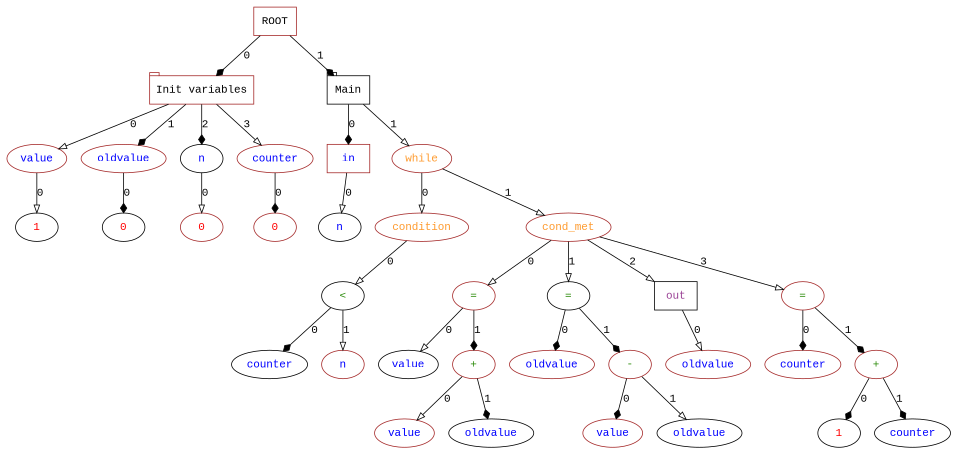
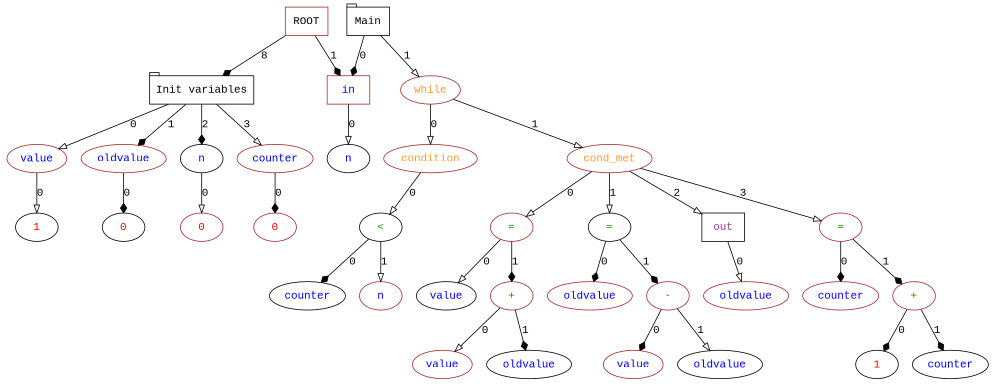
(308, 52) -> (325, 52)
(247, 56) -> (264, 56)
(202, 90) -> (202, 90)
